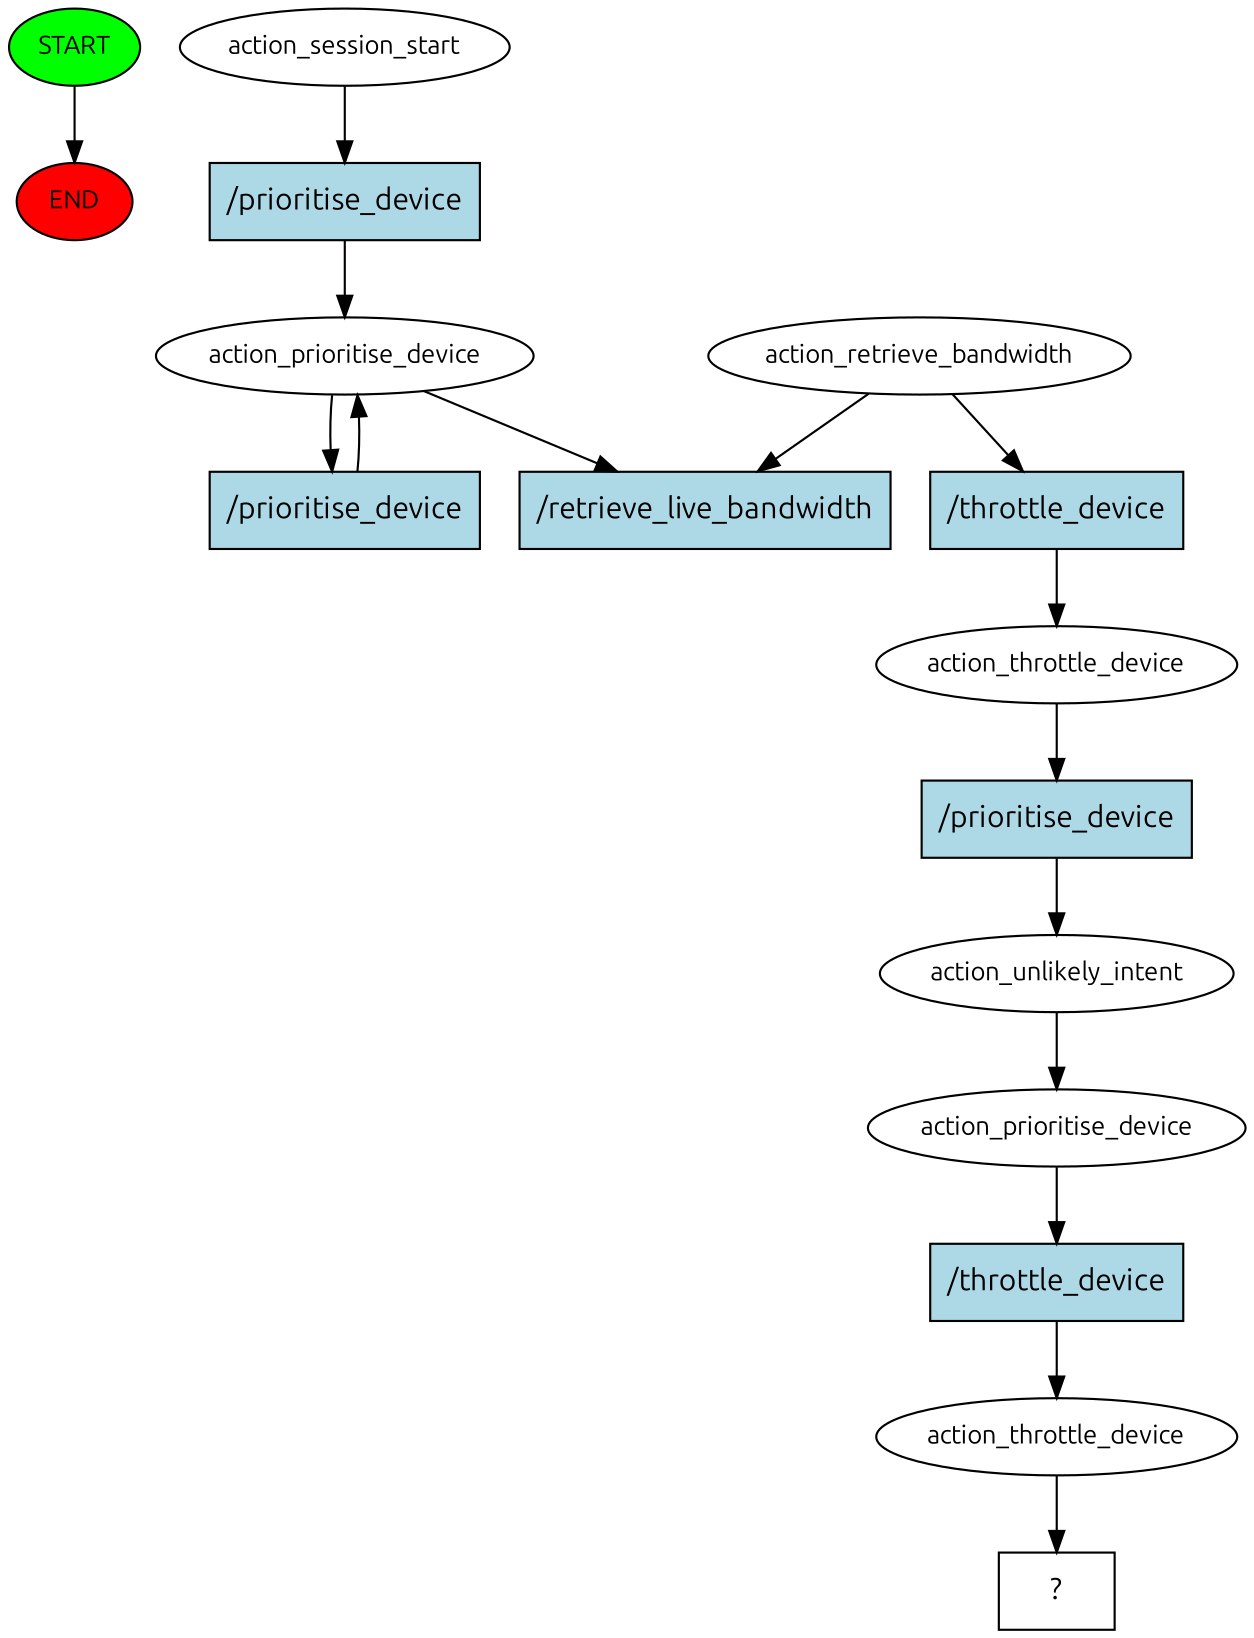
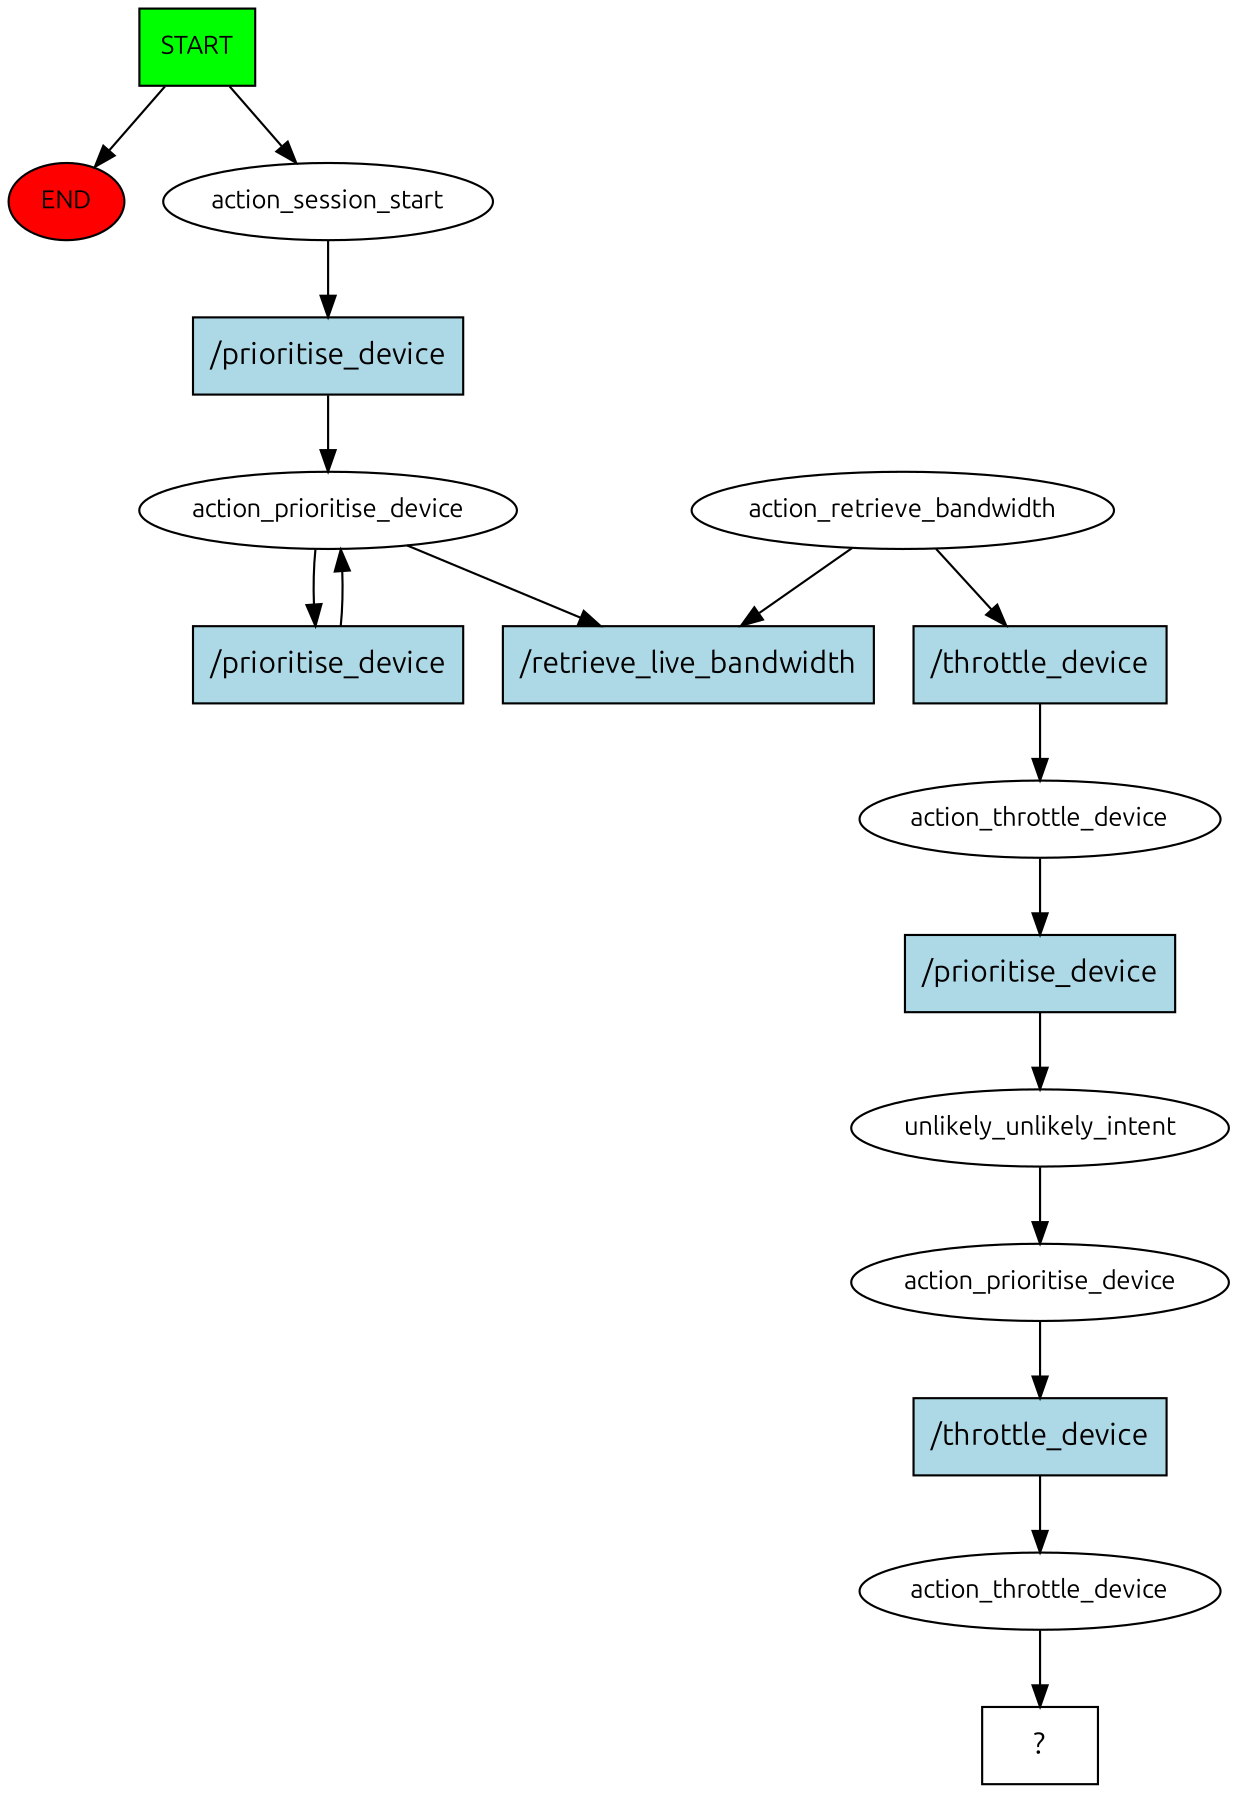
(75, 47) -> (197, 47)
none -> (256, 116)
(1057, 974) -> (1040, 1128)
